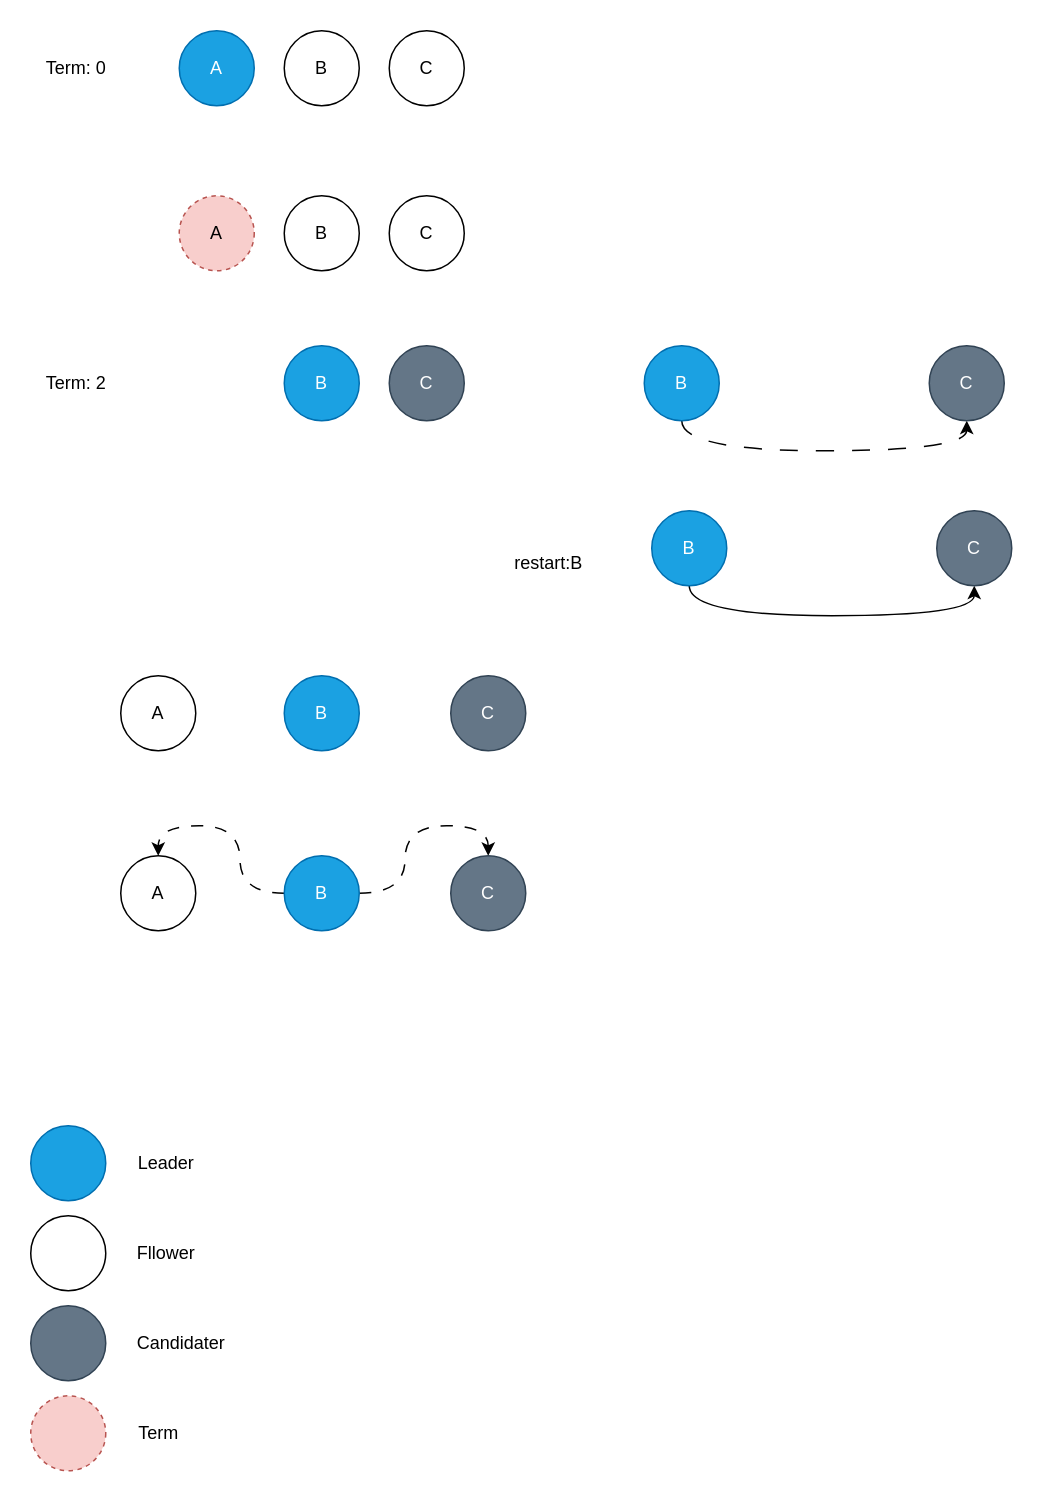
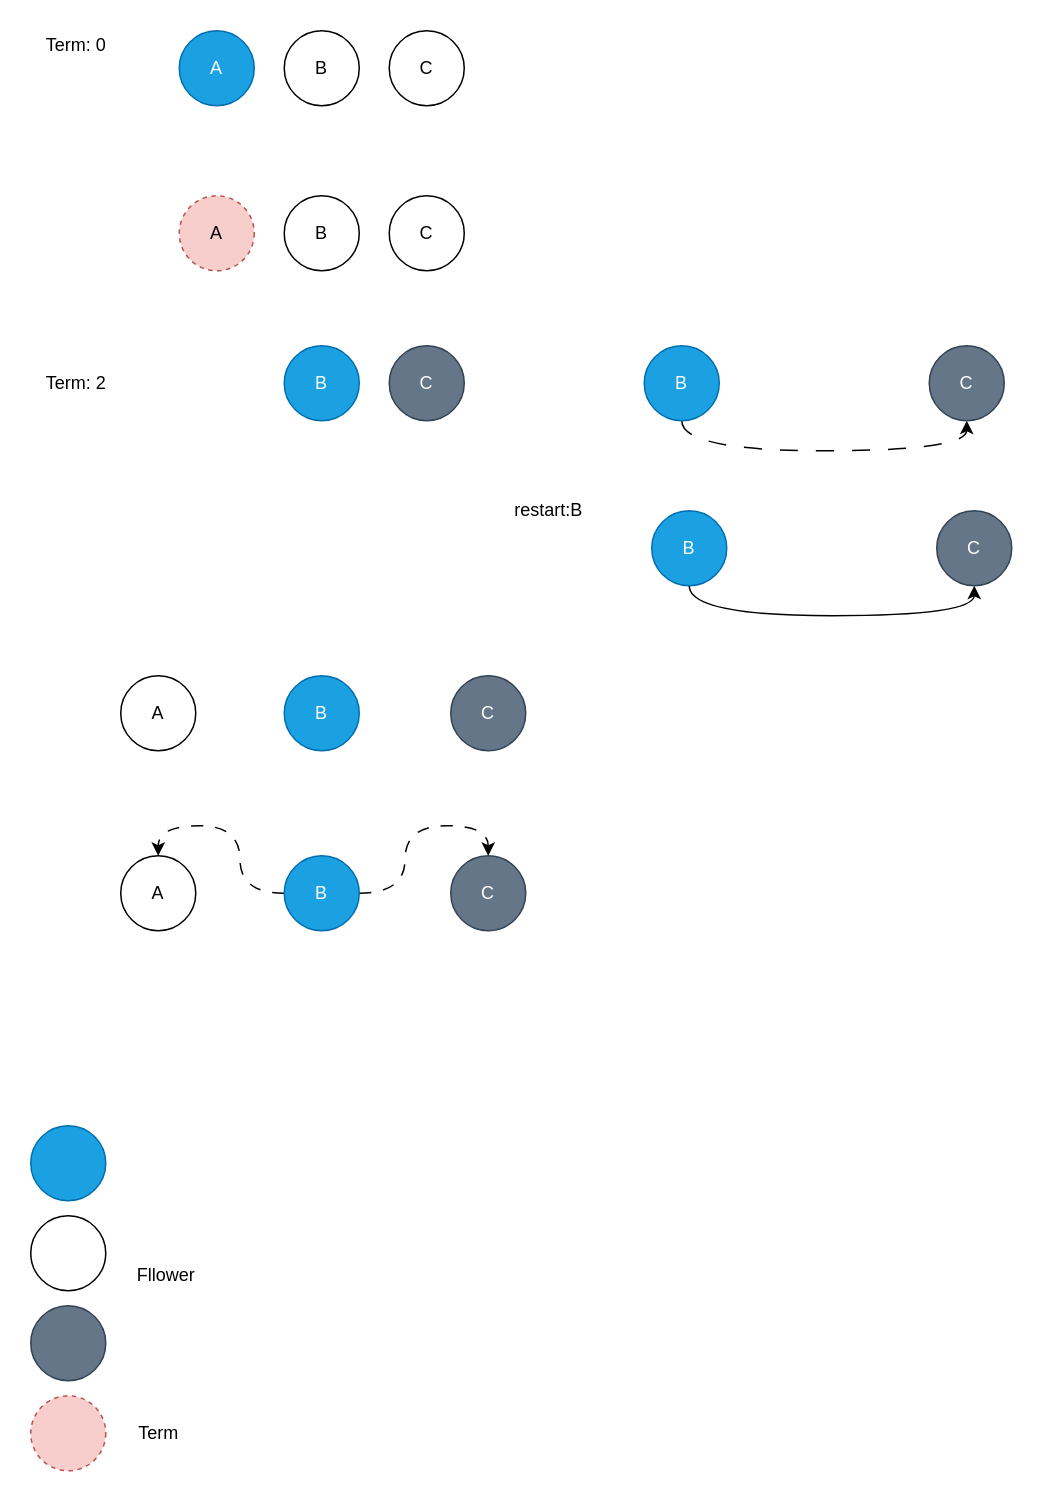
(76, 68) -> (76, 46)
(548, 563) -> (548, 511)
(166, 1163) -> none
(166, 1253) -> (166, 1276)
(181, 1343) -> none
